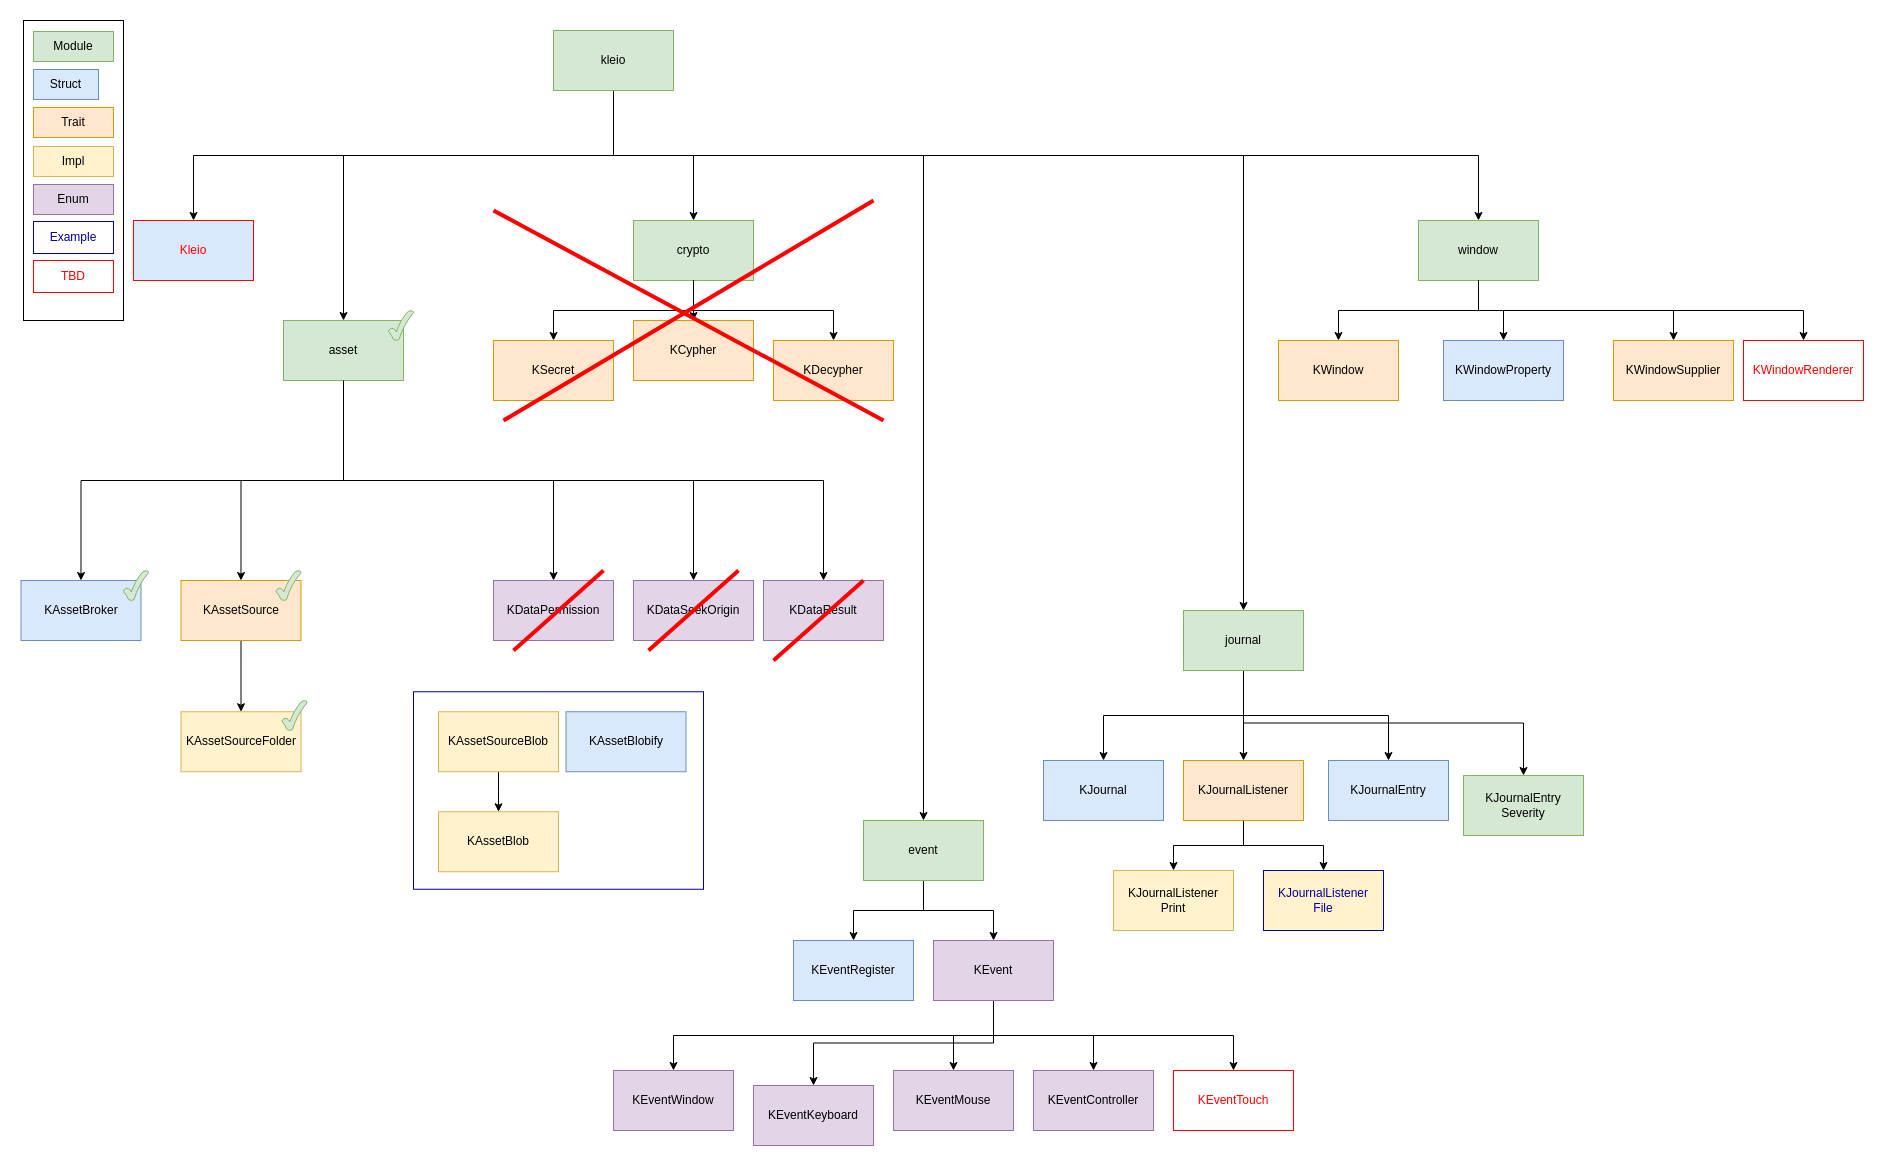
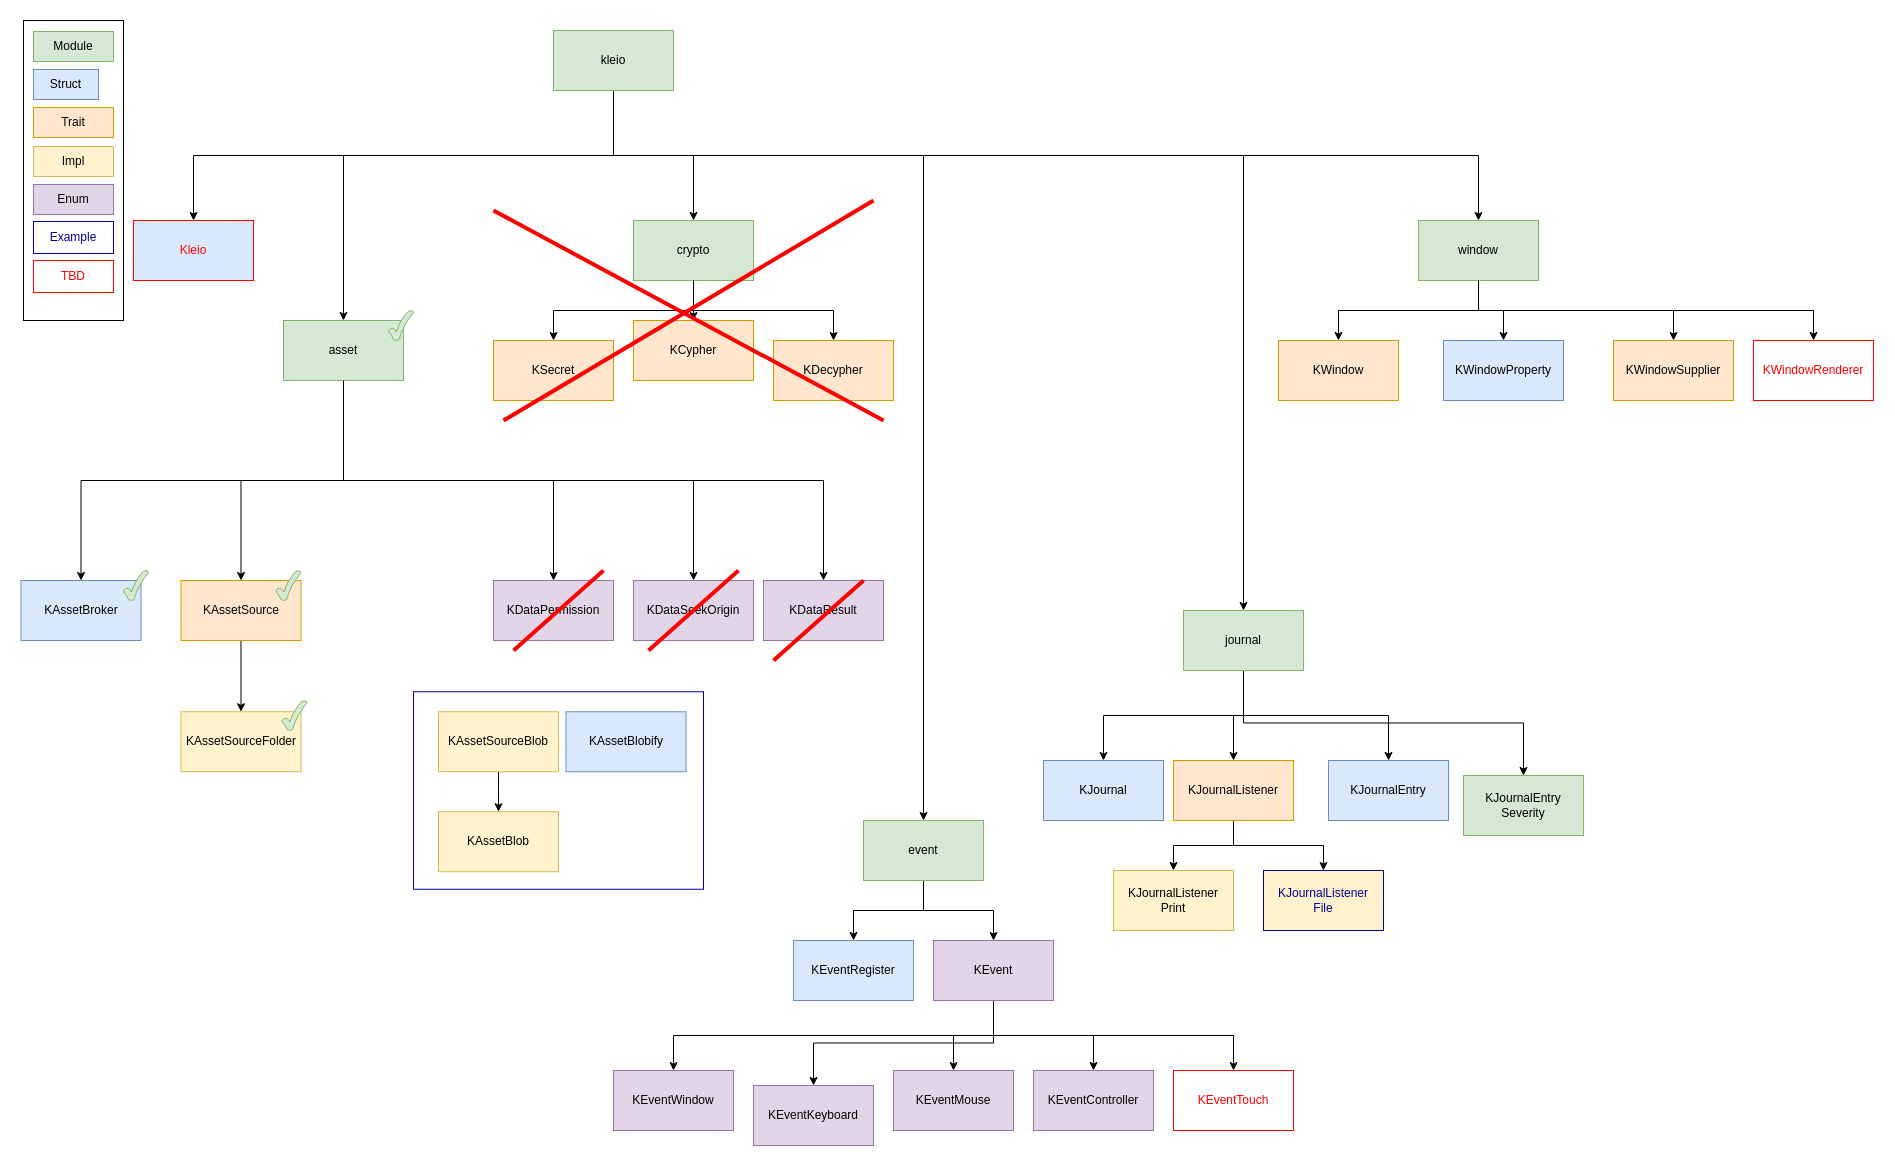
(1804, 371) -> (1814, 371)
(1244, 791) -> (1234, 791)
